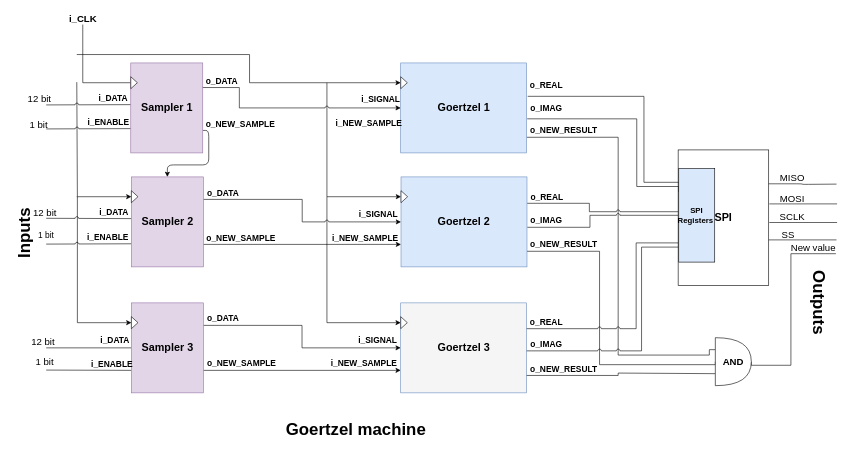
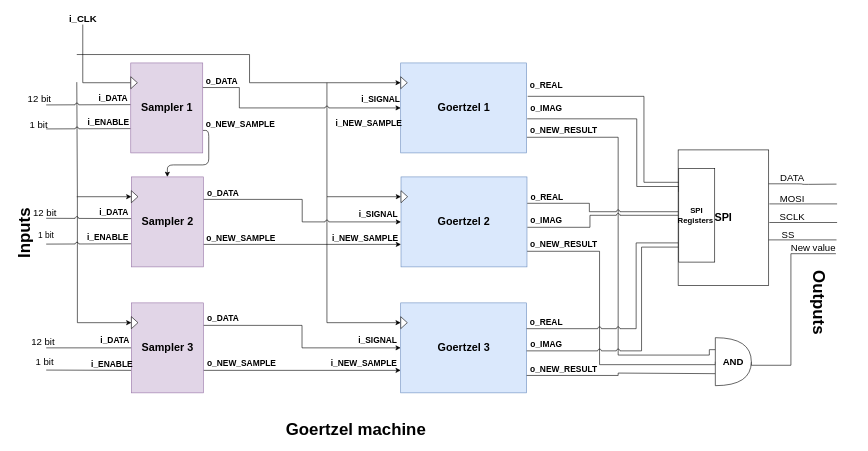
(793, 178) -> (793, 178)
(697, 215) -> (697, 215)
(464, 348) -> (464, 348)
